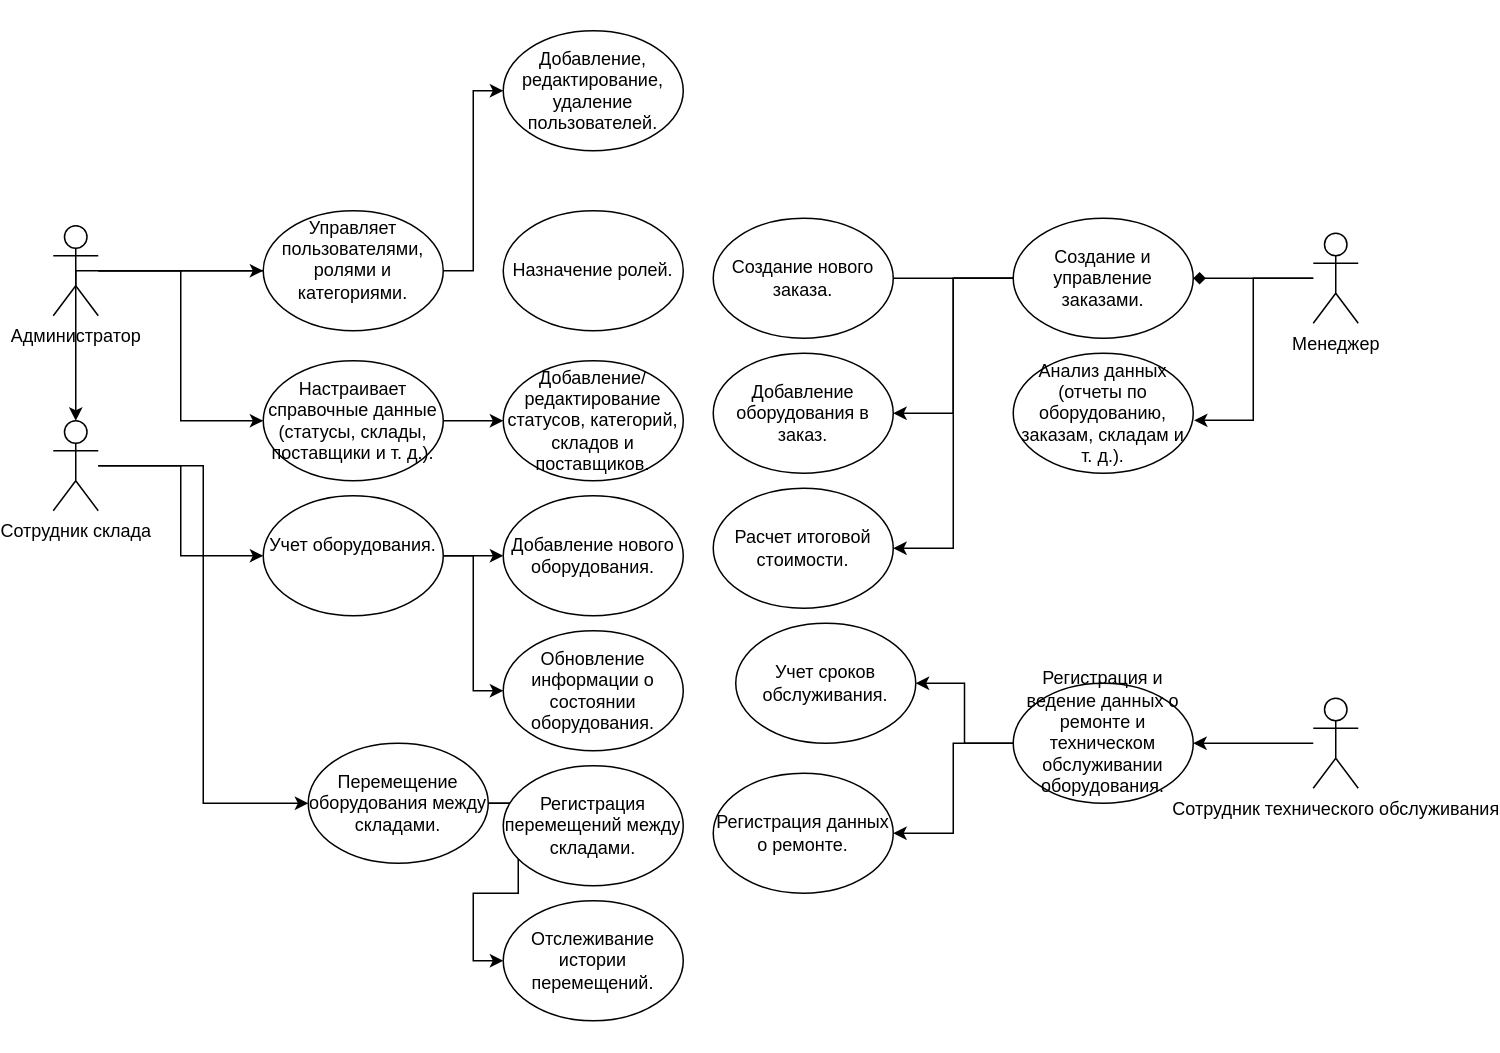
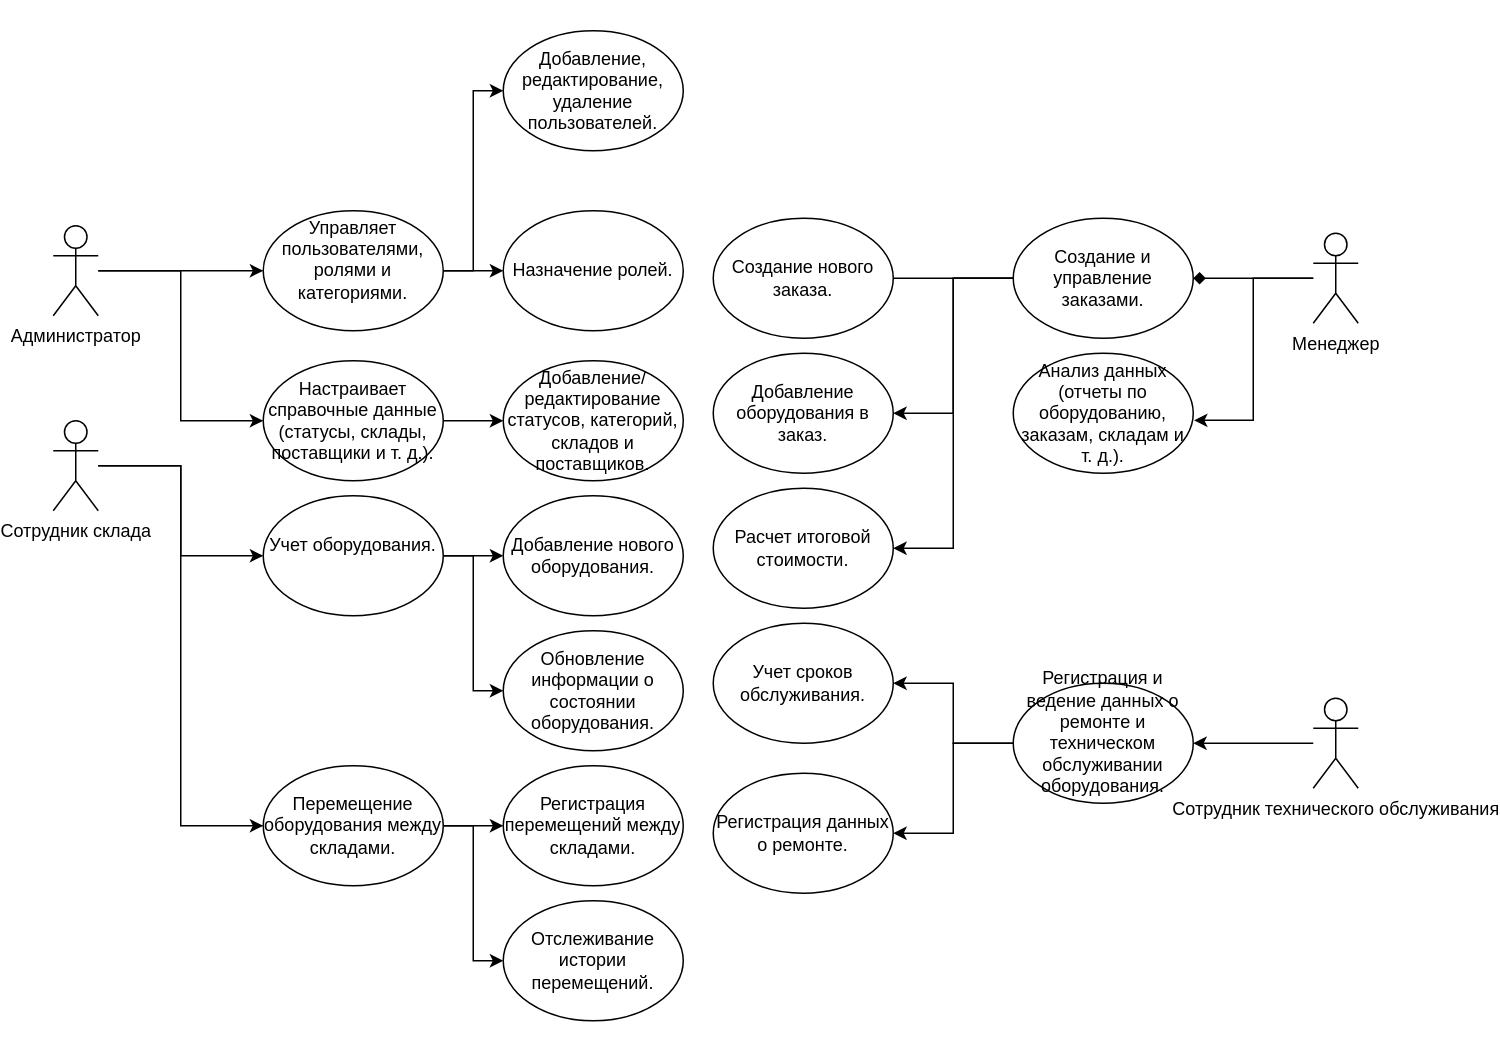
(76, 350) -> (484, 271)
(826, 683) -> (803, 683)
(398, 803) -> (353, 826)
